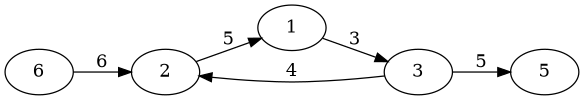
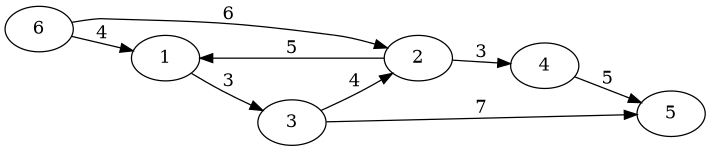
none -> (96, 42)
(482, 63) -> (482, 108)
none -> (545, 66)
